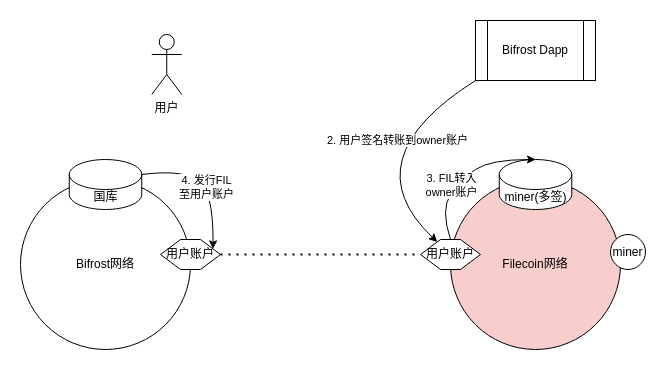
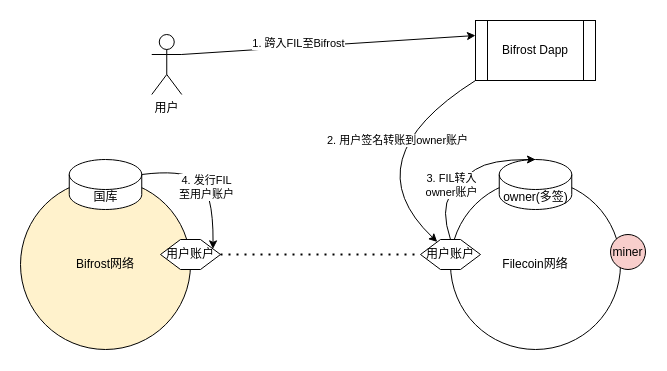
none -> (369, 42)
(536, 198) -> (536, 198)
(628, 252) -> (628, 252)
(106, 265) -> (106, 265)
(536, 265) -> (536, 265)
